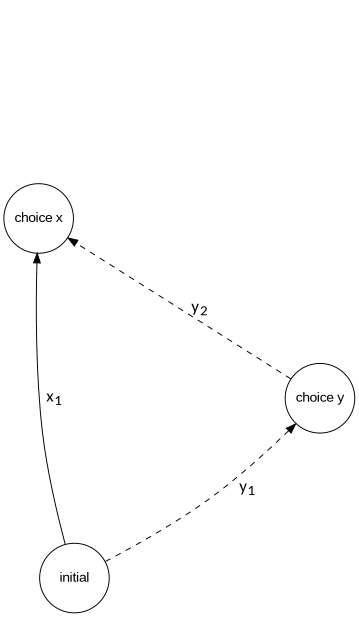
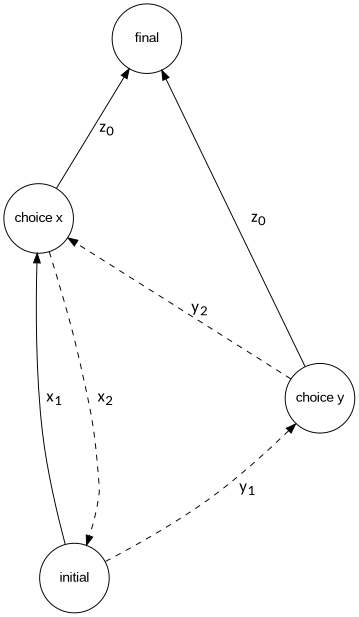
none -> (147, 39)
none -> (87, 392)
